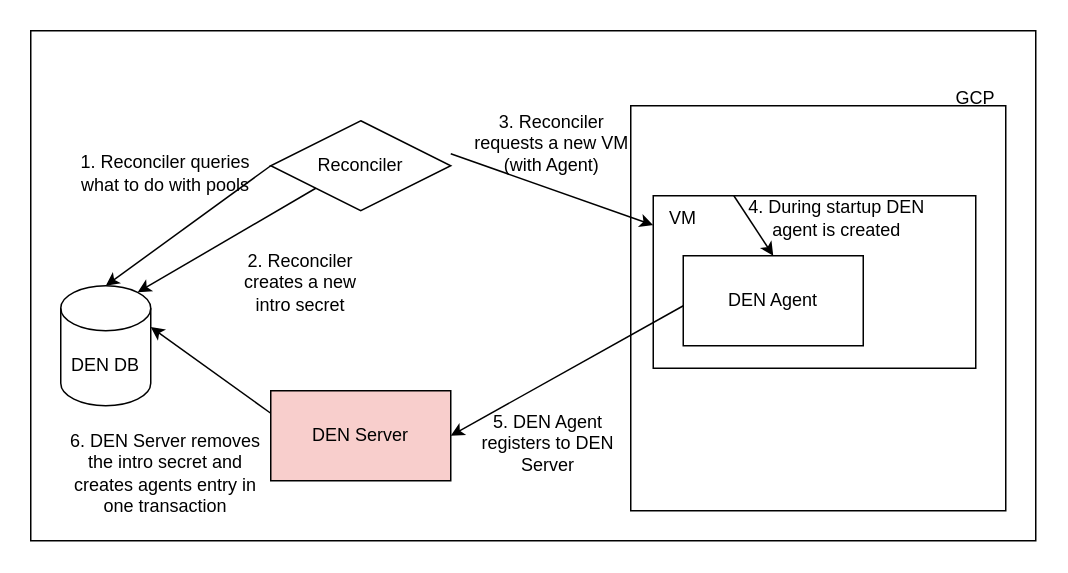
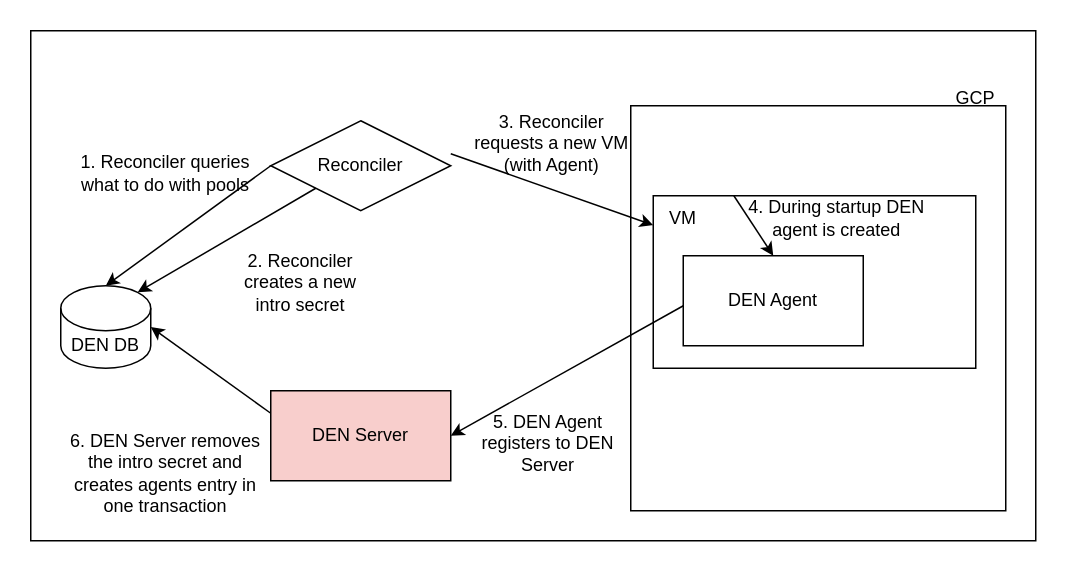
(106, 346) -> (106, 327)
